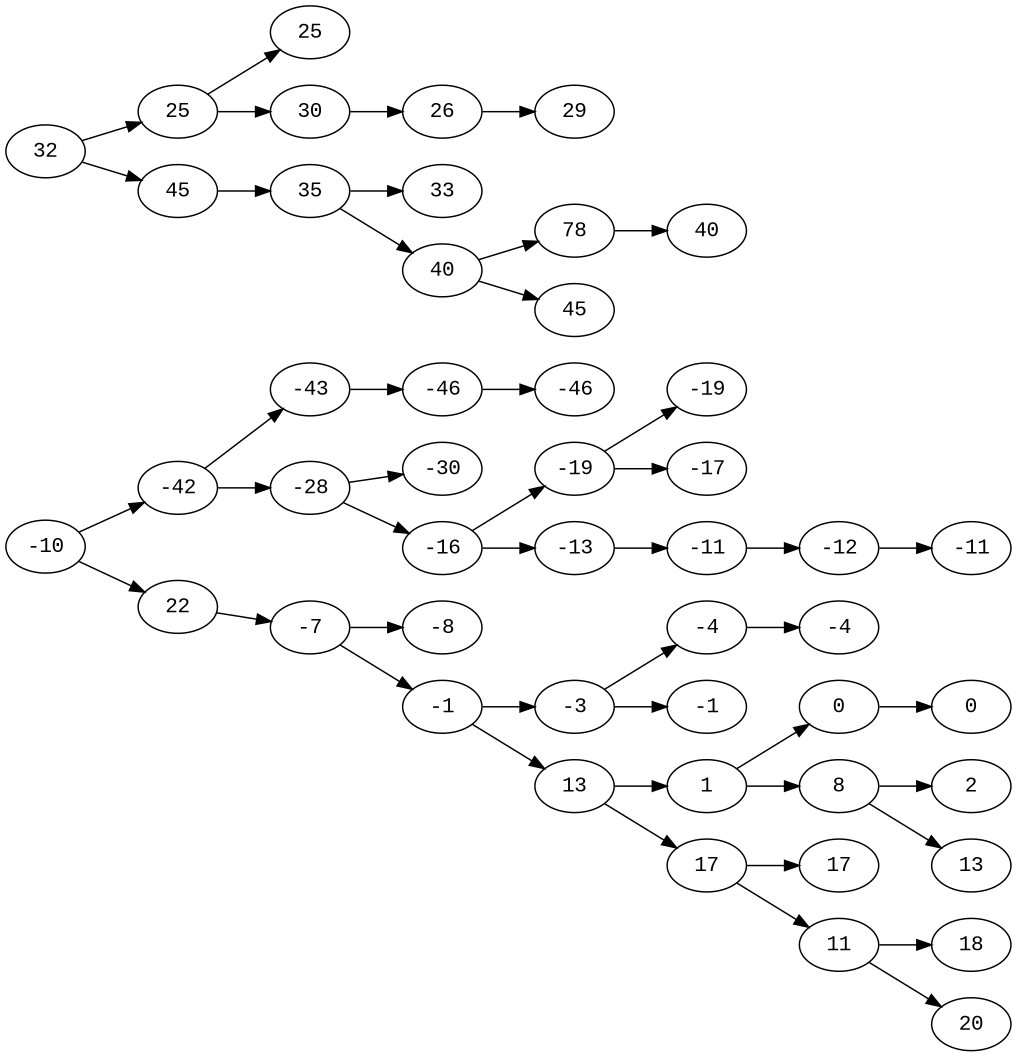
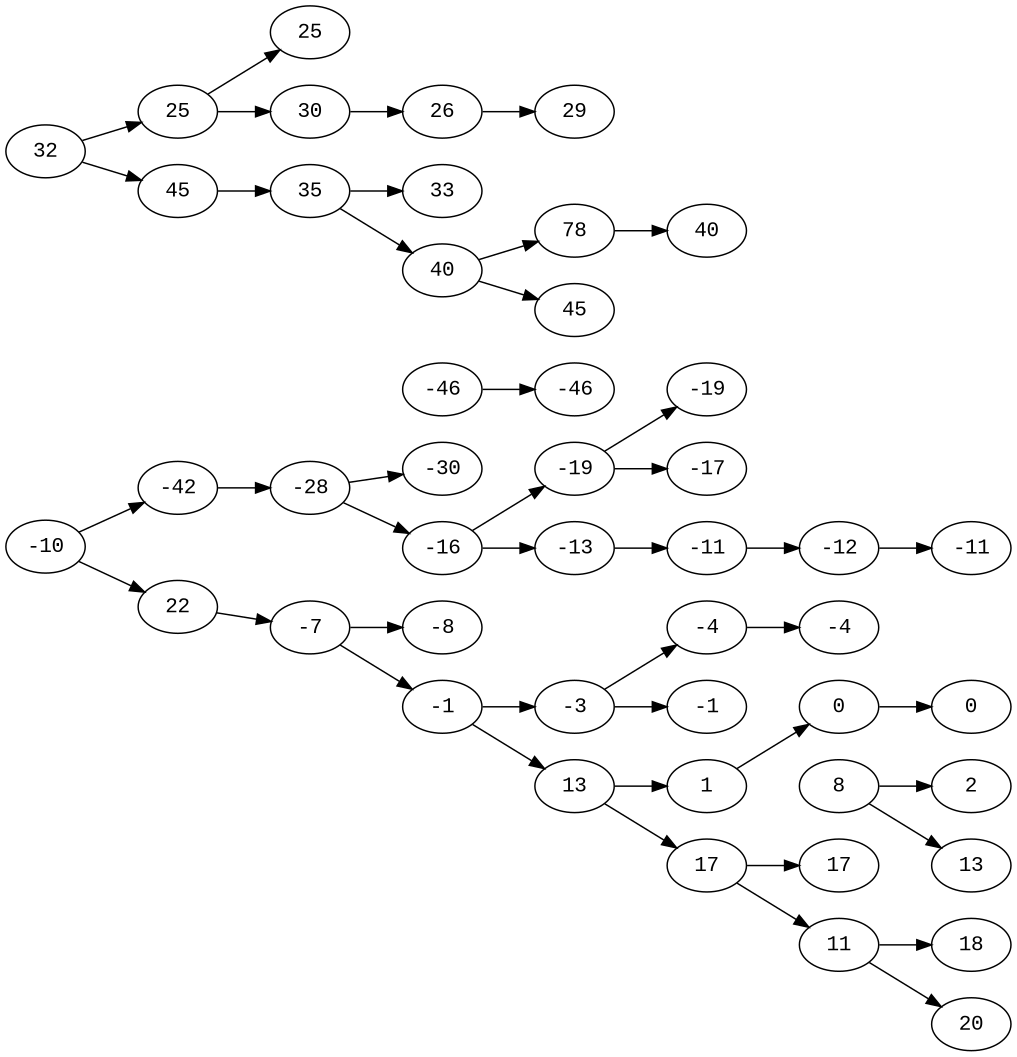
(310, 389) -> none
(766, 786) -> none
